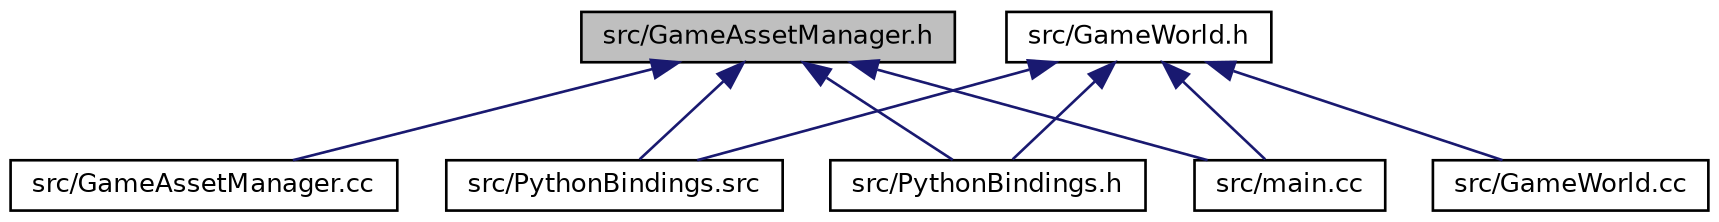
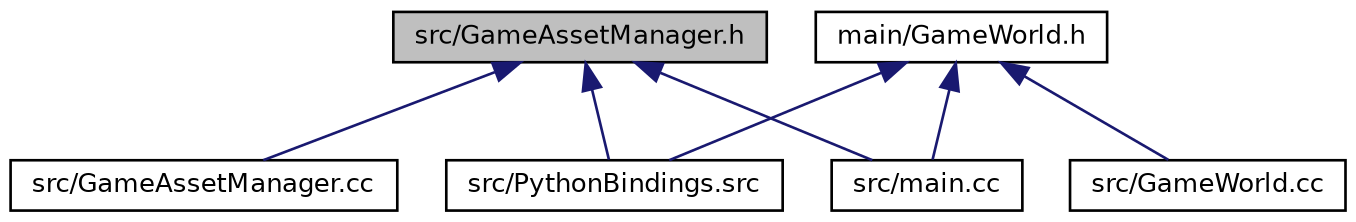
(1139, 37) -> (961, 37)
(988, 185) -> none
